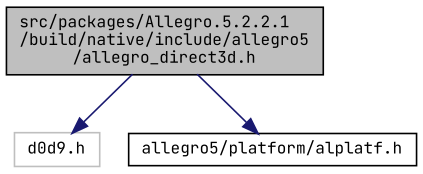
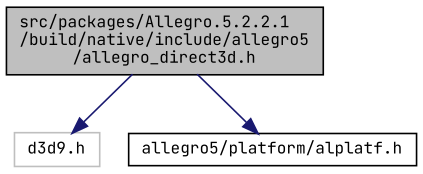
(57, 150) -> (57, 150)
